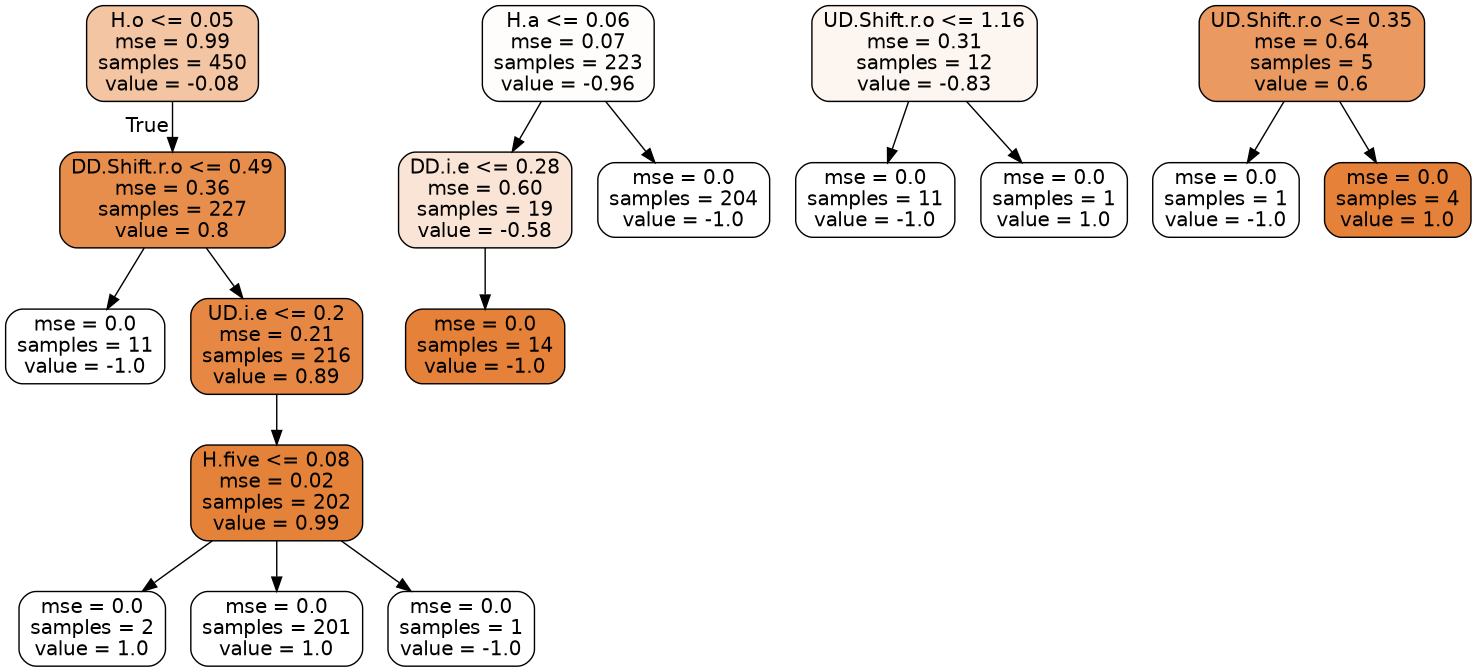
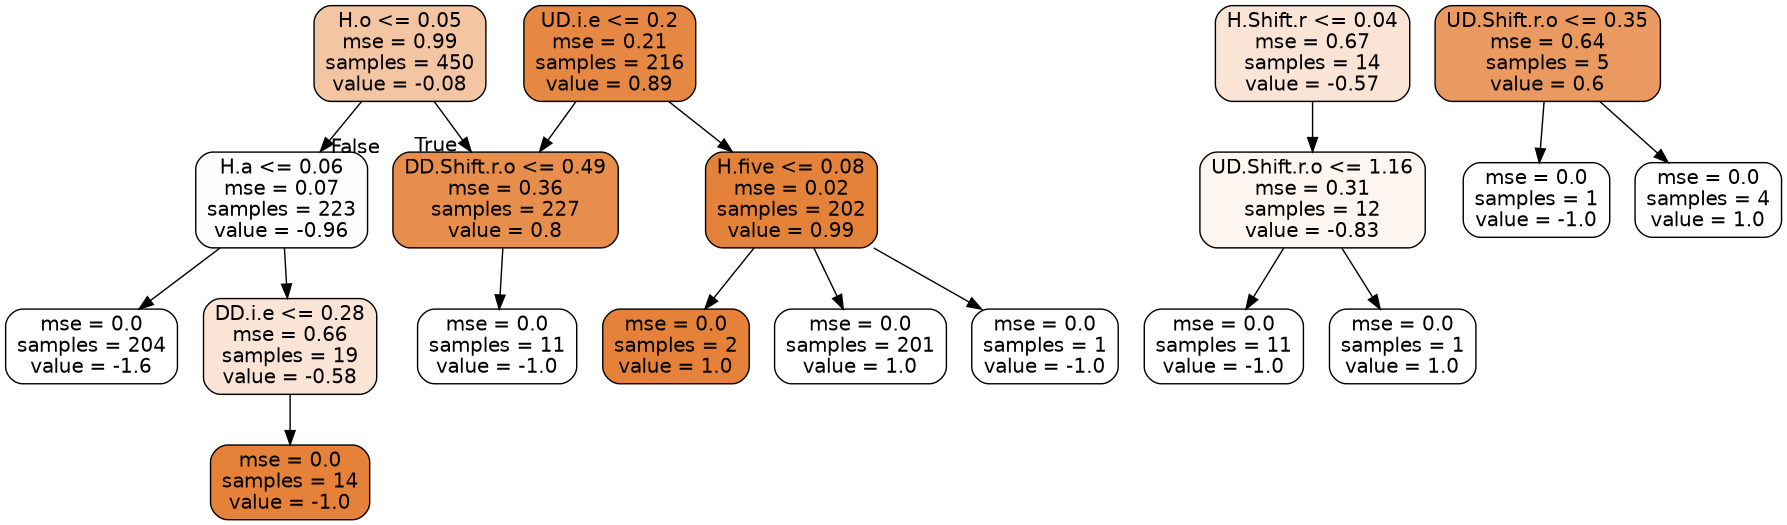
none -> (1313, 54)
none -> (346, 121)
(485, 200) -> (290, 346)
(684, 200) -> (92, 346)
(1398, 200) -> (1708, 200)
(220, 267) -> (562, 121)
(92, 629) -> (676, 346)
